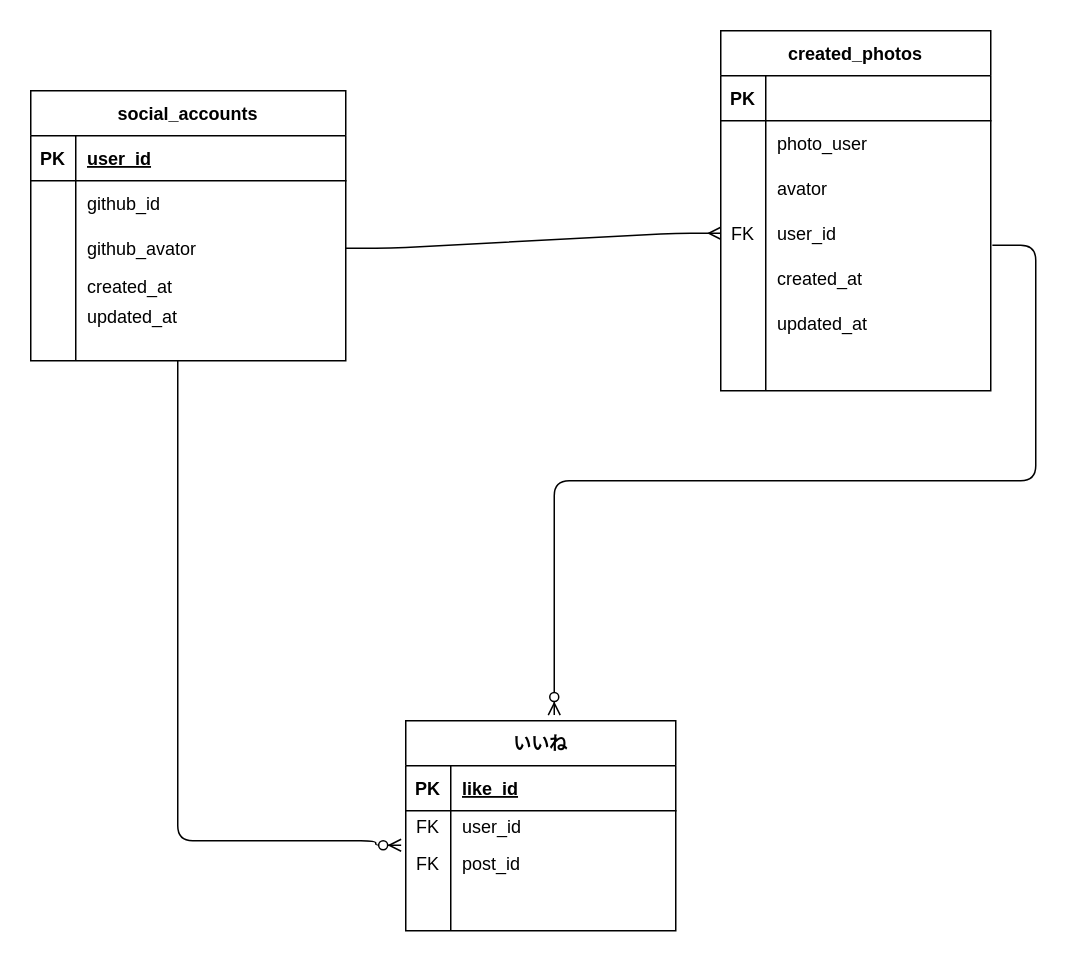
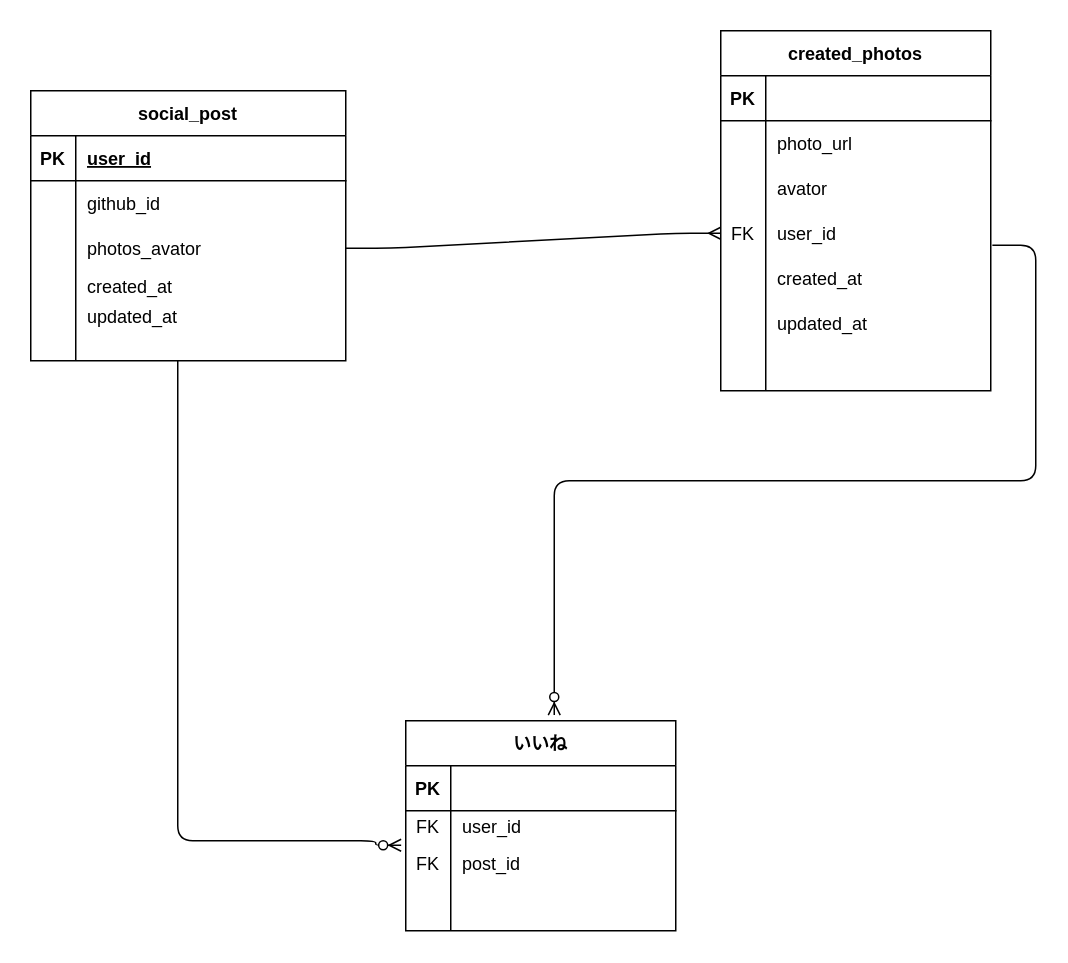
(188, 114) -> (188, 114)
(827, 144) -> (820, 144)
(150, 249) -> (153, 249)
(563, 788) -> none
